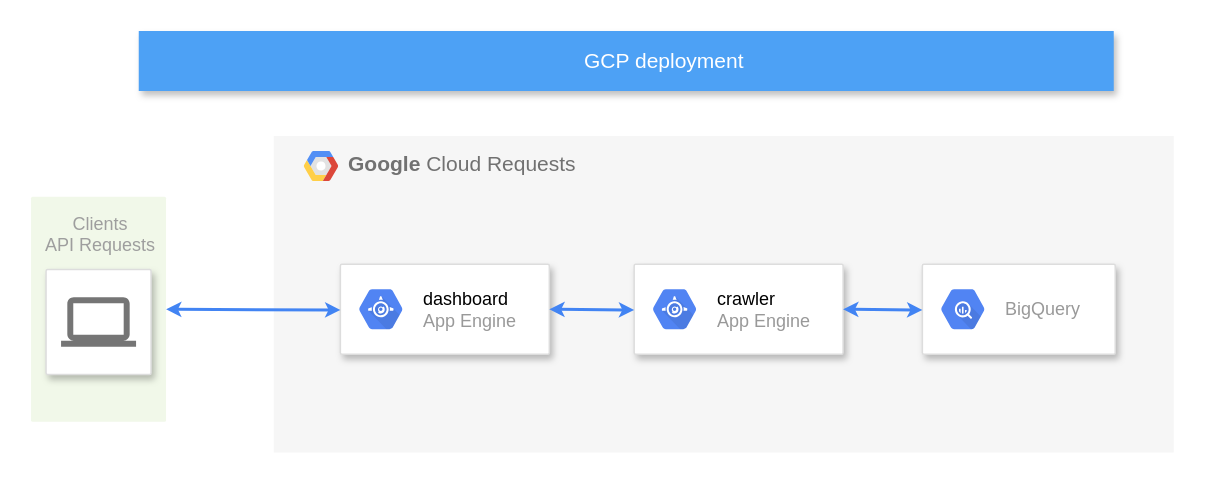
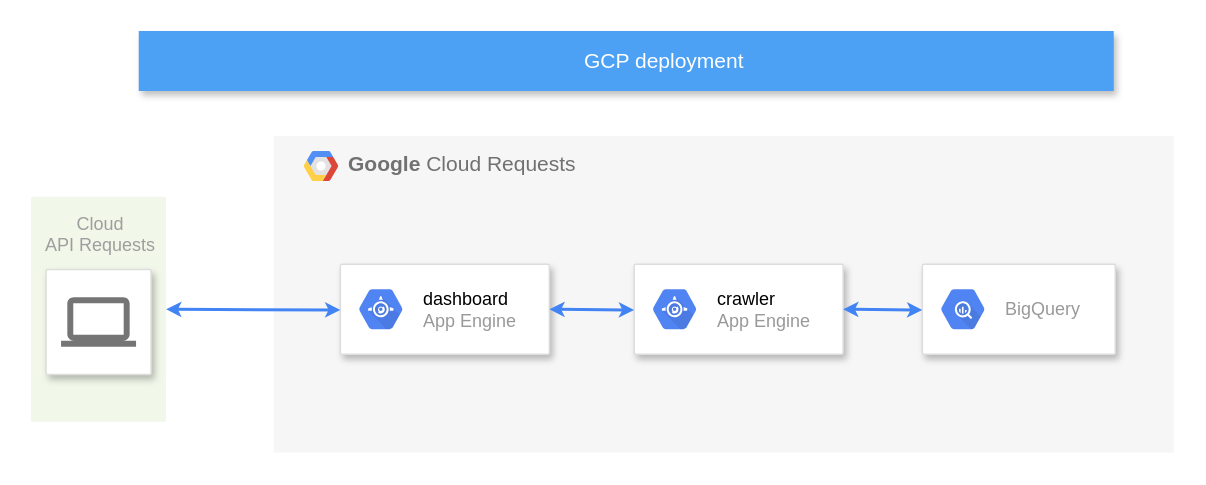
(104, 235) -> (104, 235)
